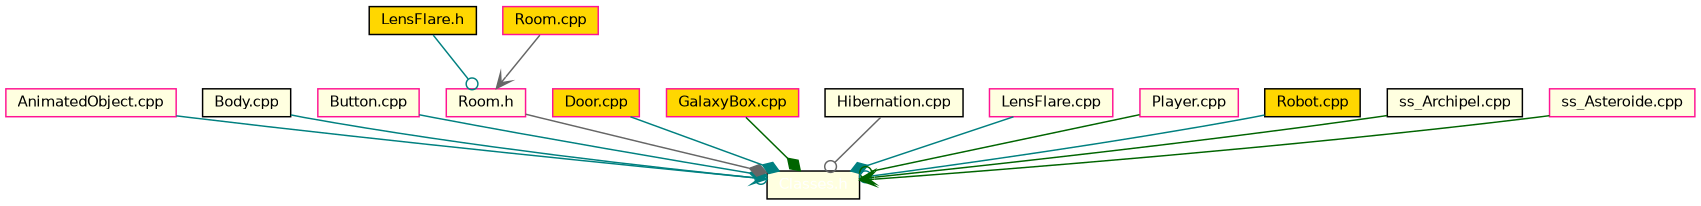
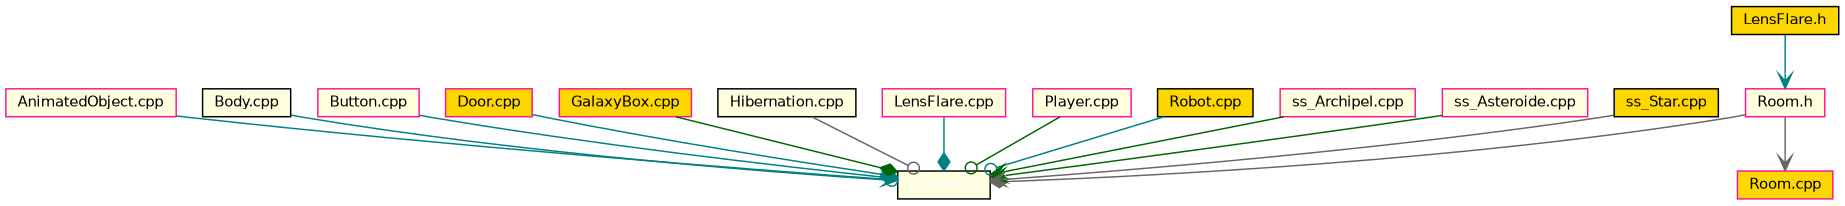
(523, 56) -> (1785, 136)
(451, 57) -> (1785, 54)
(1455, 103) -> (1348, 103)
none -> (1666, 103)
